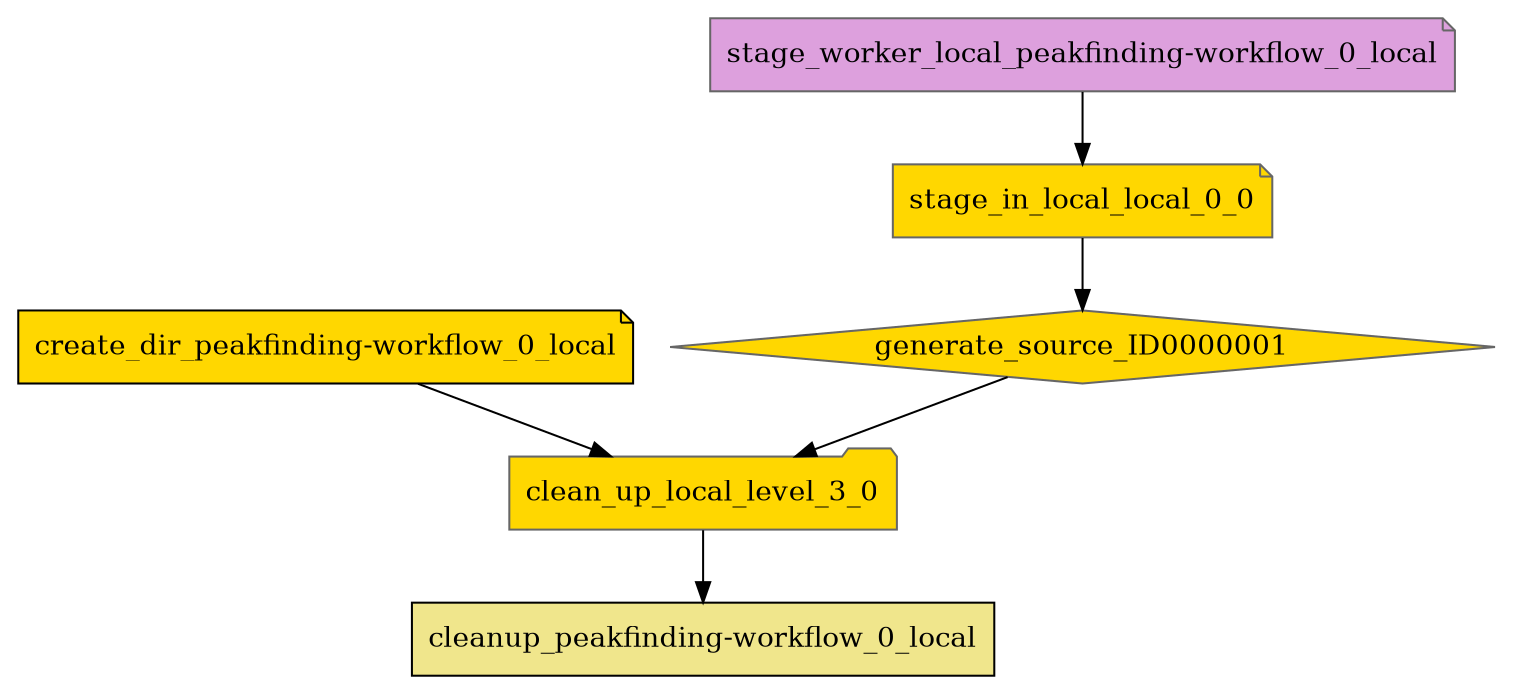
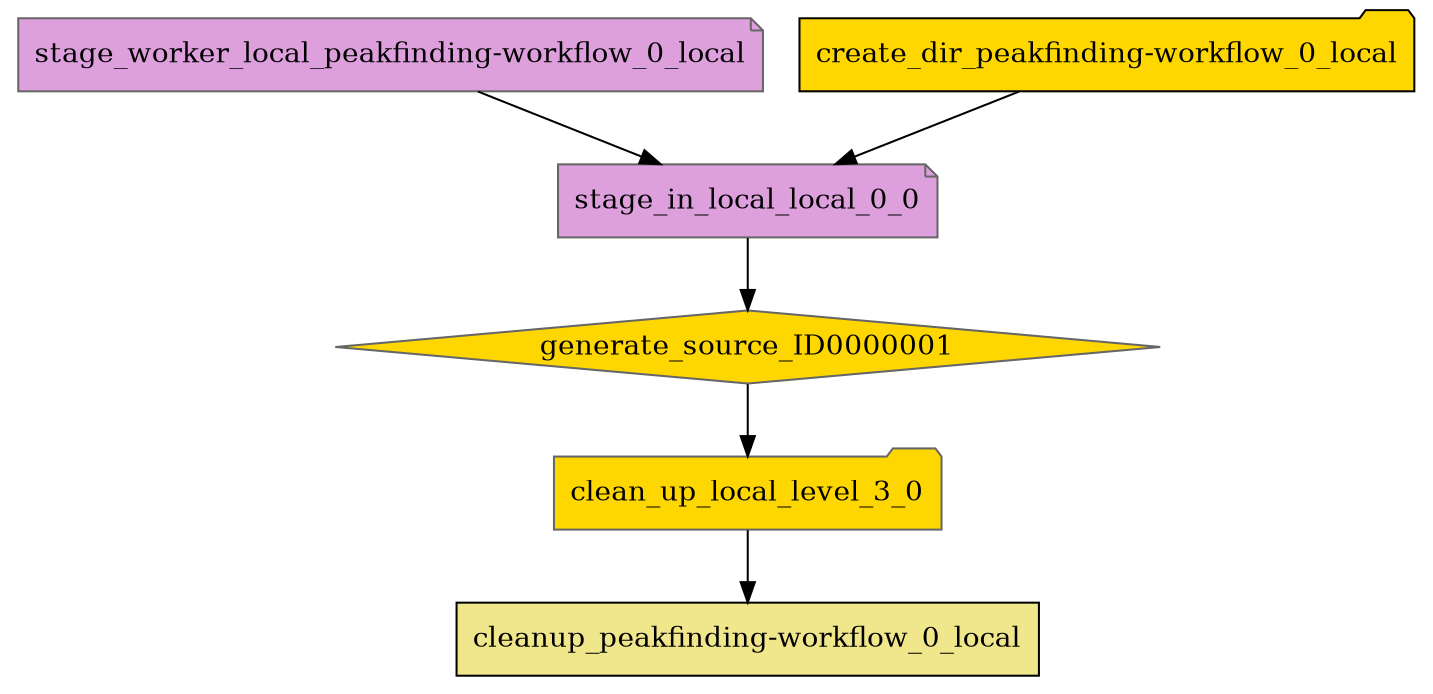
(1083, 201) -> (748, 201)
(326, 347) -> (1107, 55)
(505, 416) -> (937, 124)
